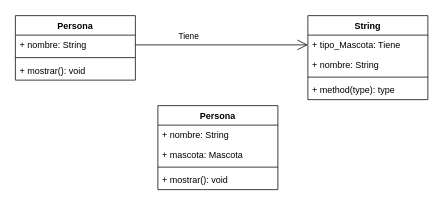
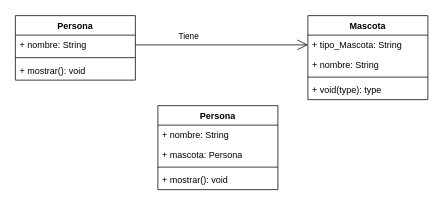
(368, 26) -> (368, 26)
(359, 46) -> (362, 46)
(359, 91) -> (353, 91)
(204, 155) -> (204, 155)
